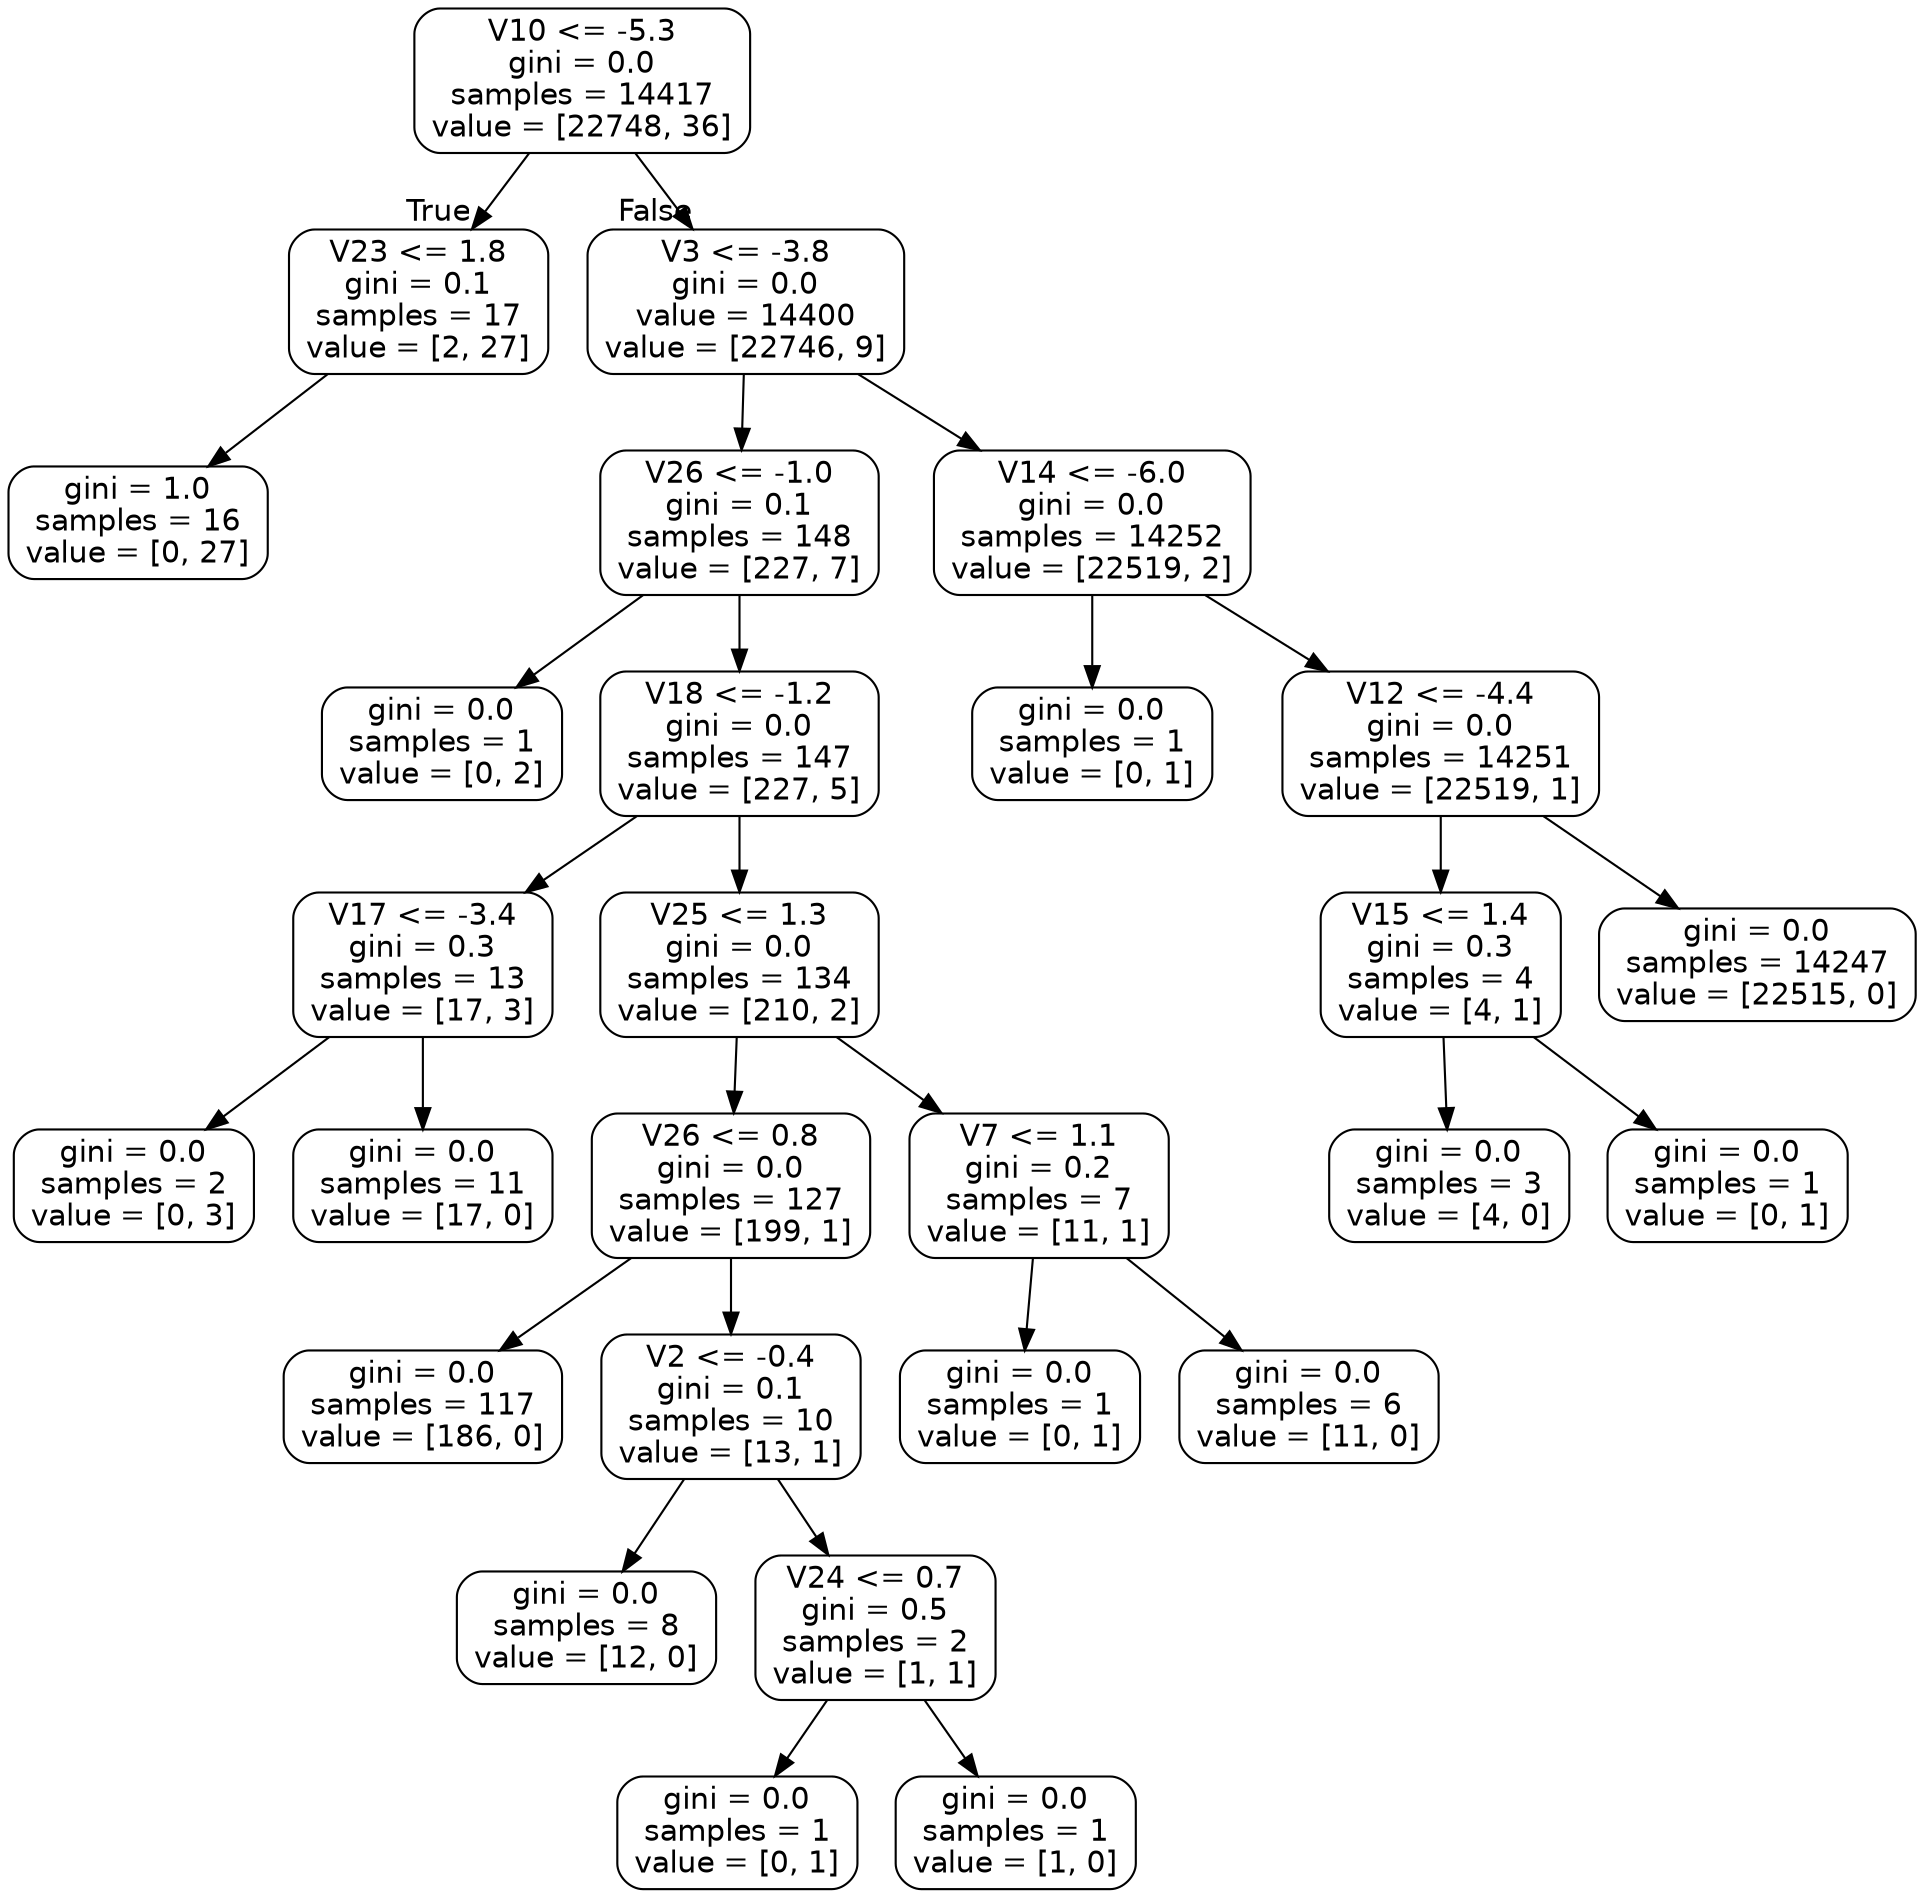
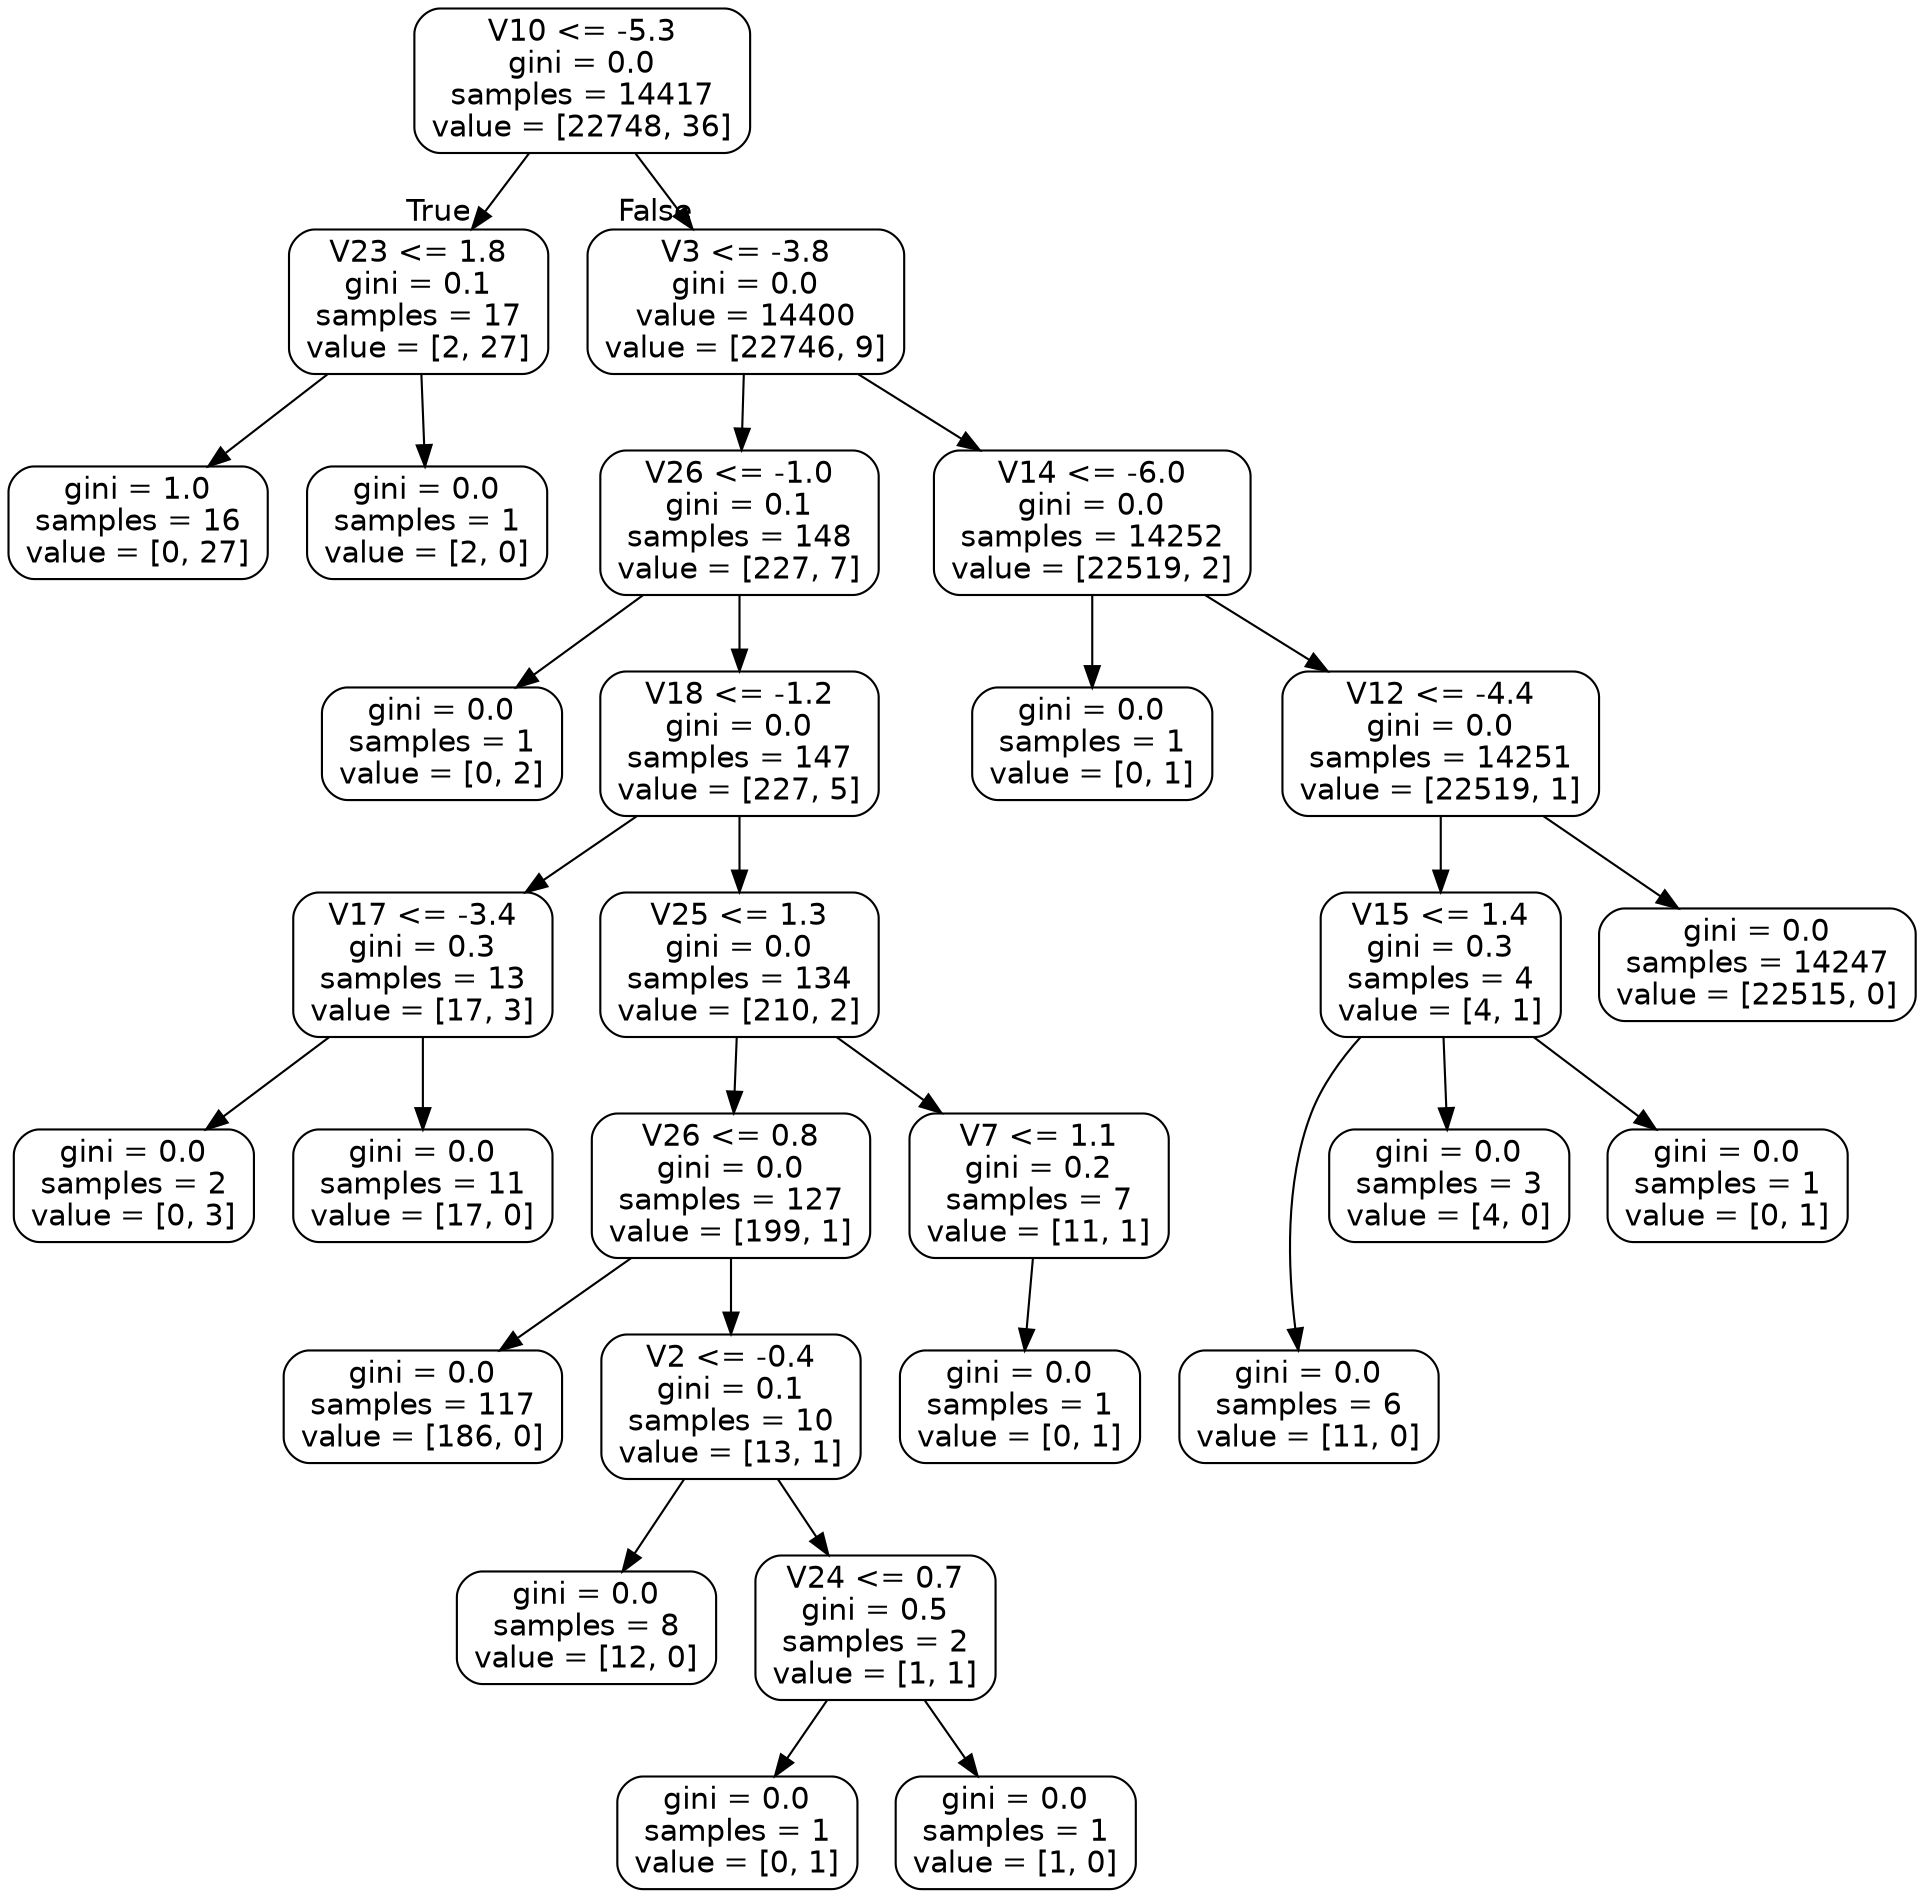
none -> (427, 523)
(1176, 1298) -> (1295, 1174)
